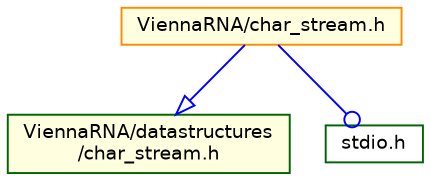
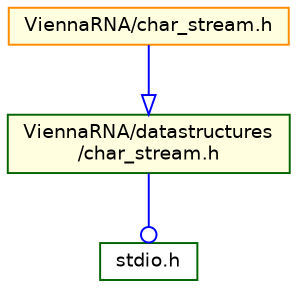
(312, 79) -> (149, 200)
